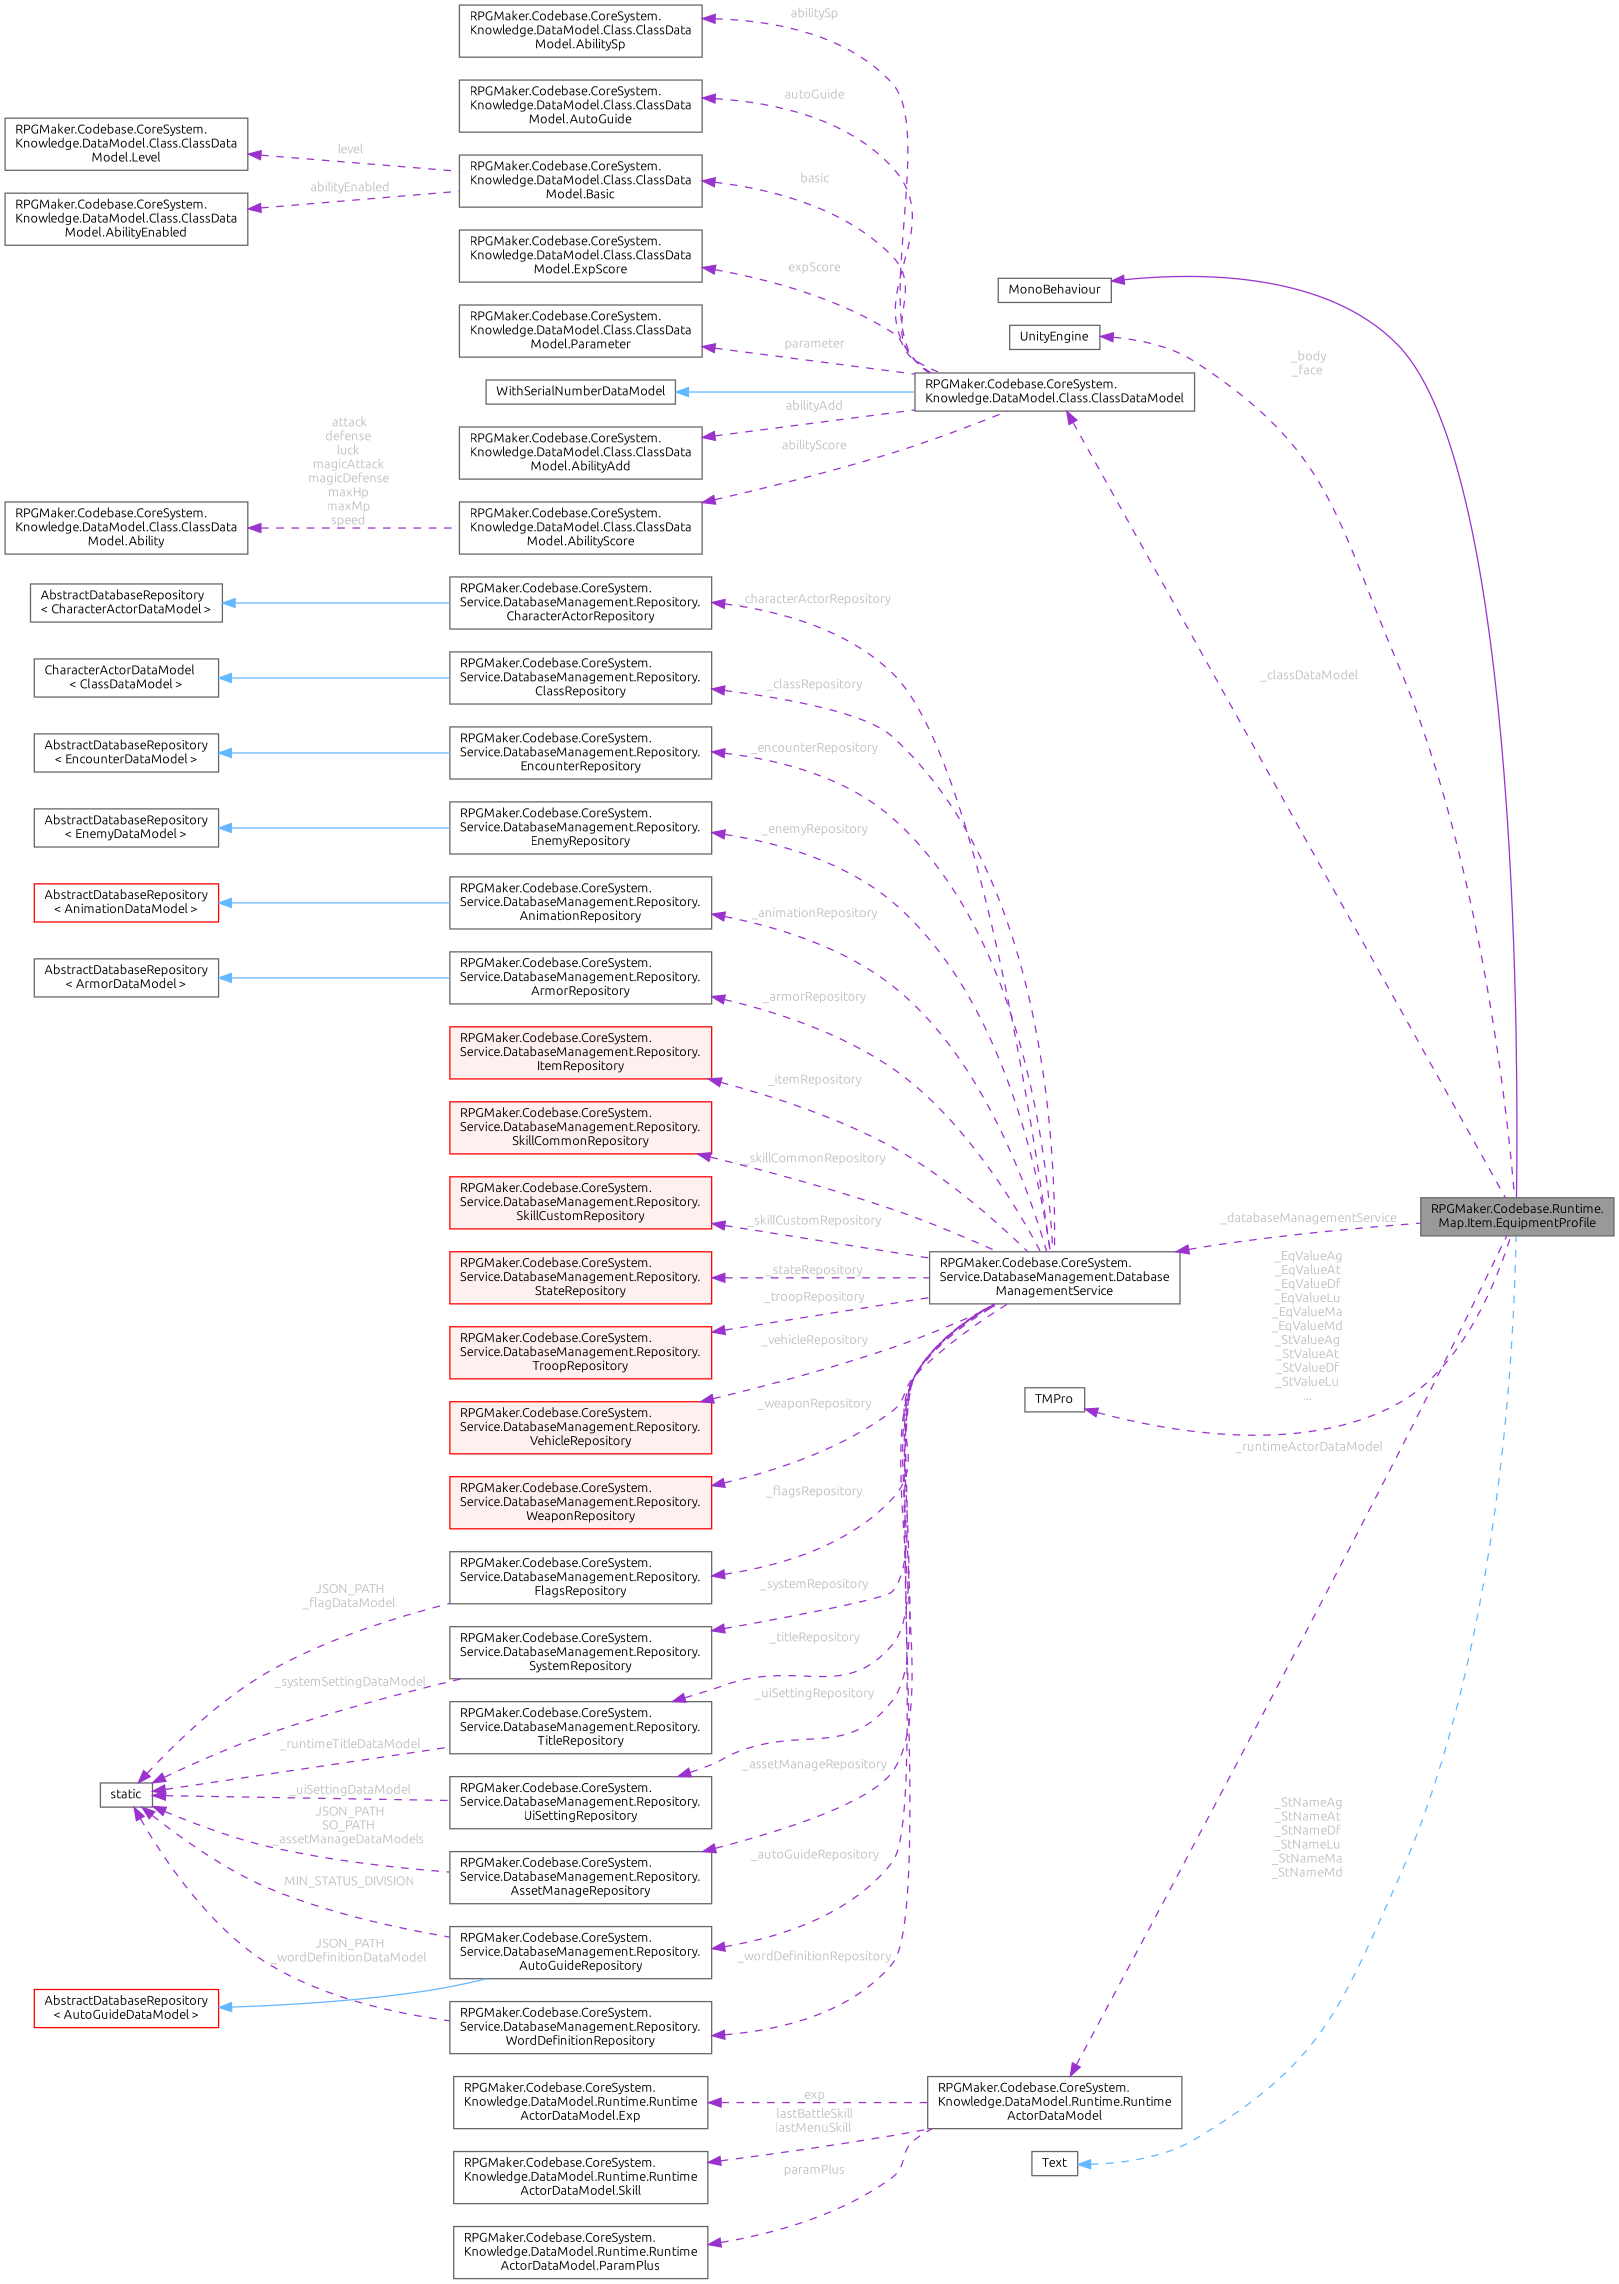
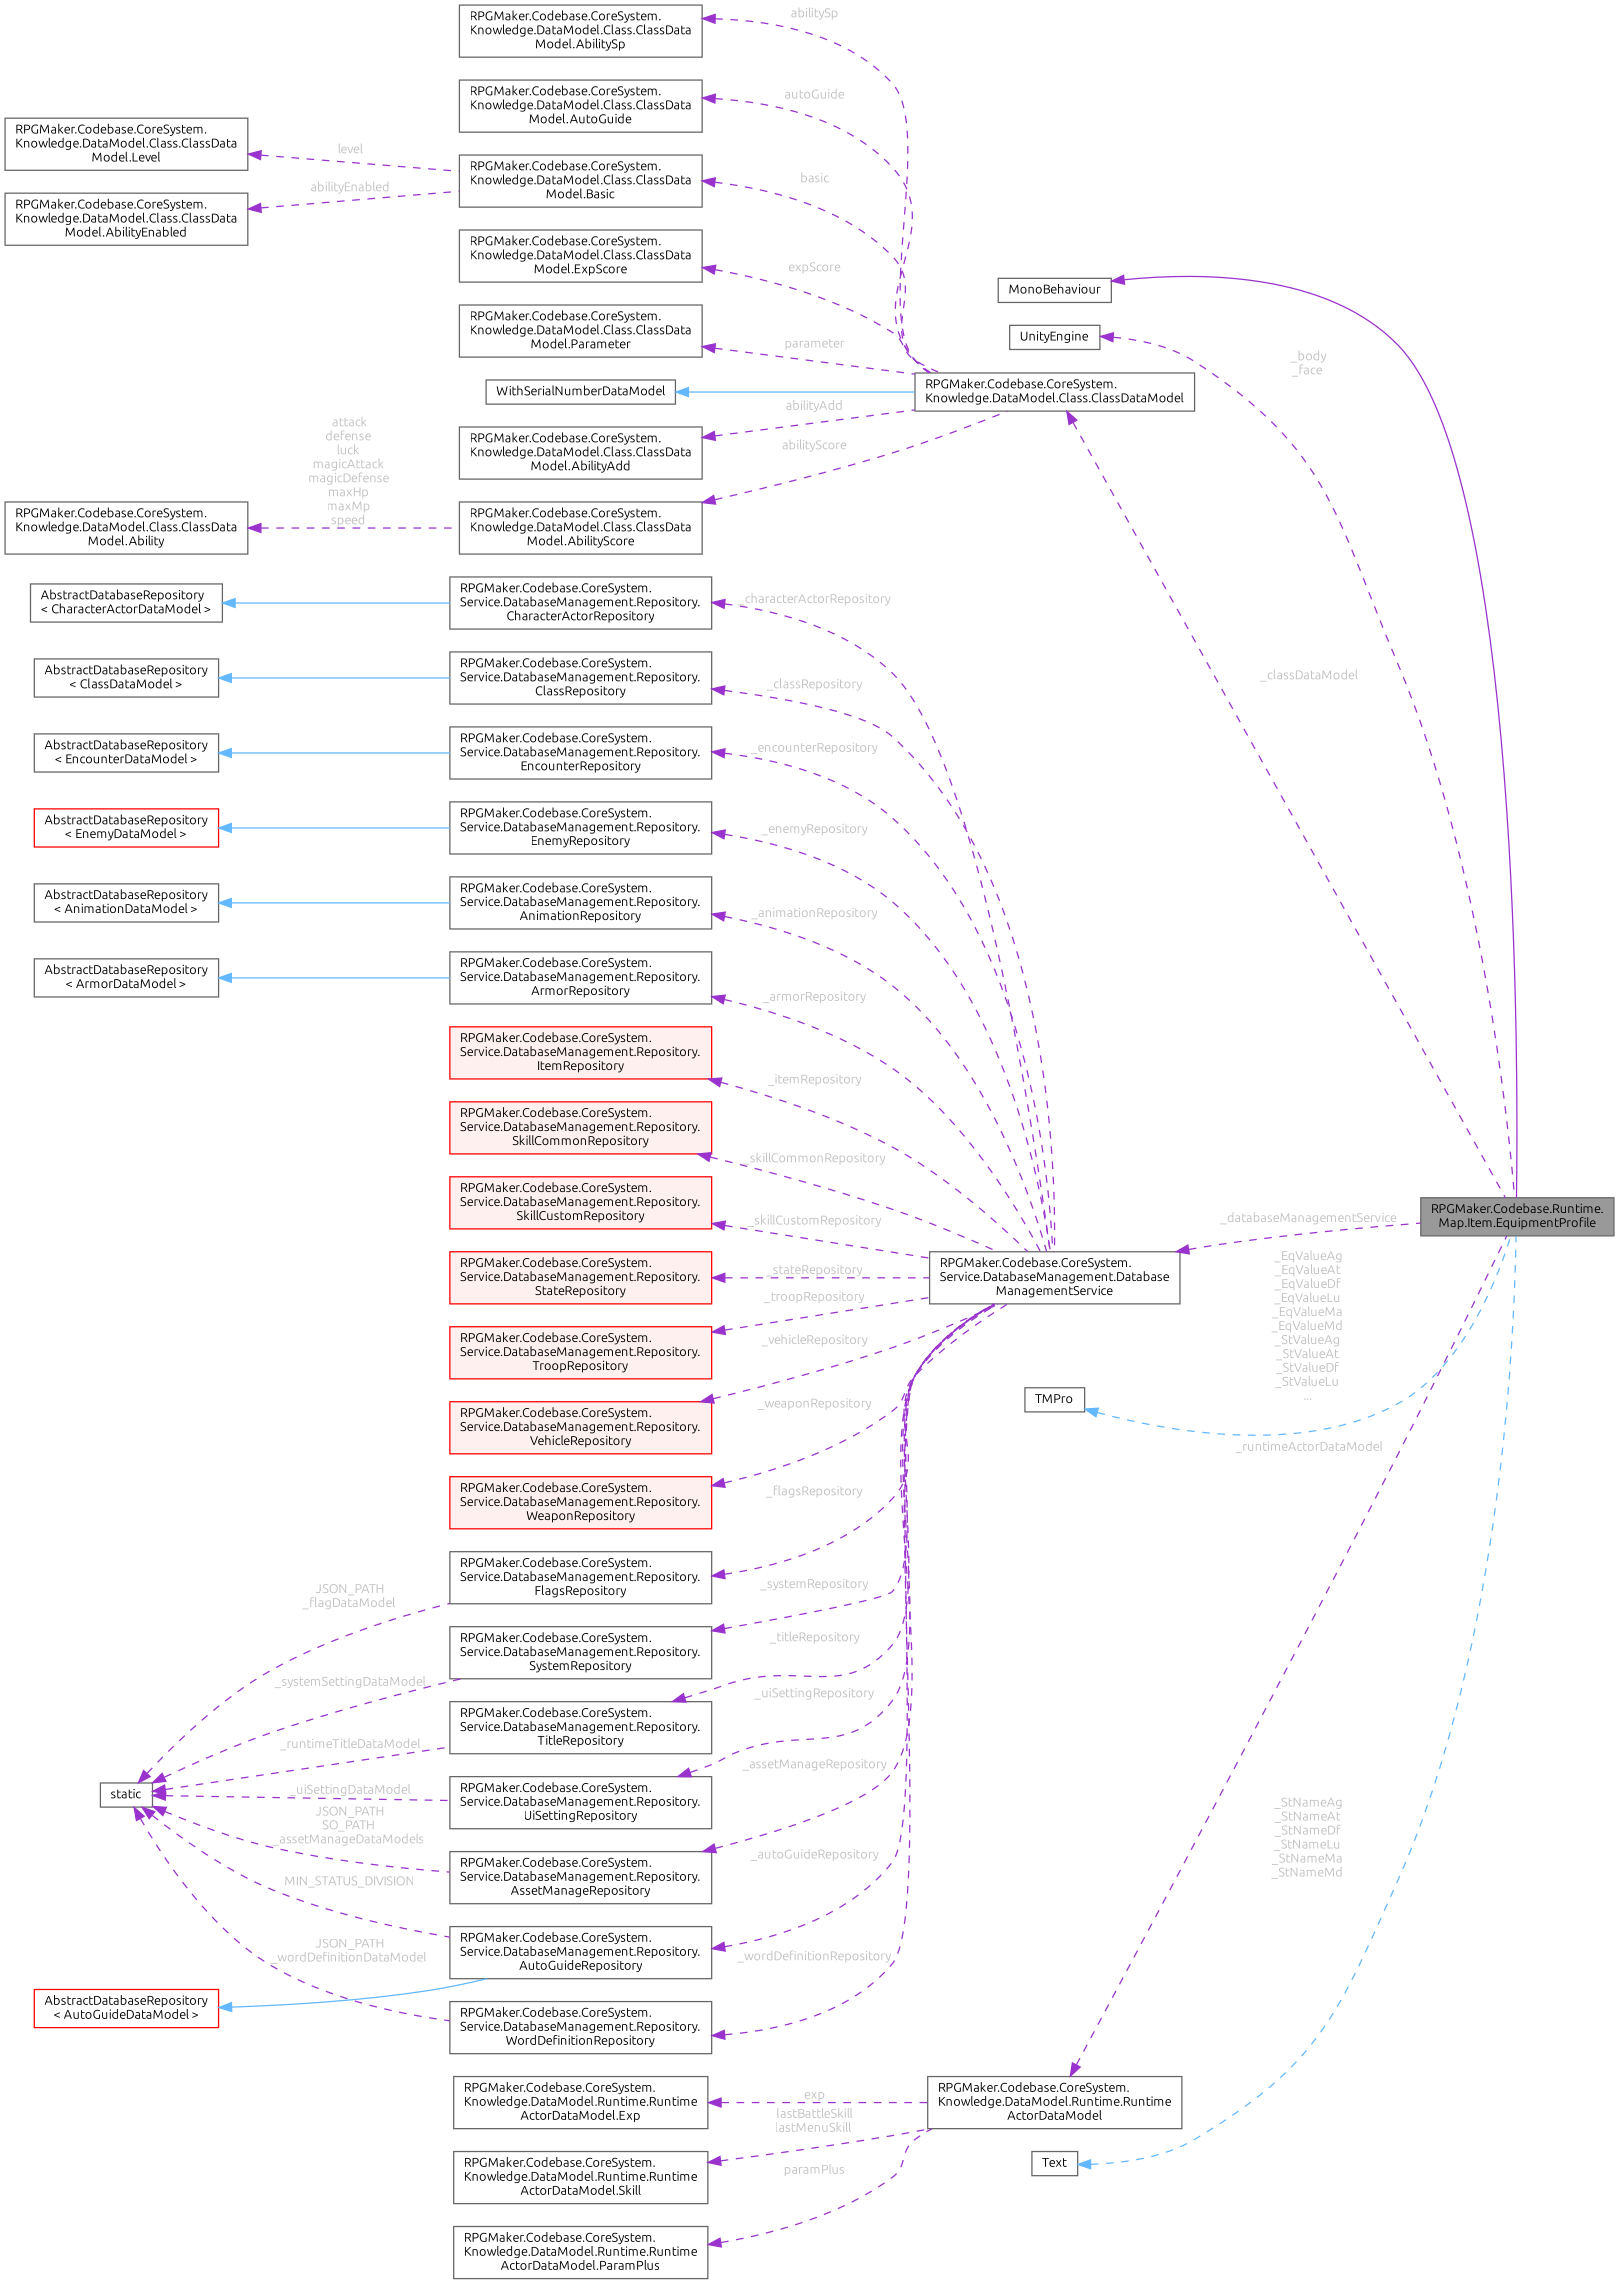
(126, 678) -> (126, 678)
(126, 828) -> (126, 828)
(126, 903) -> (126, 903)
(1351, 1422) -> (1351, 1422)
